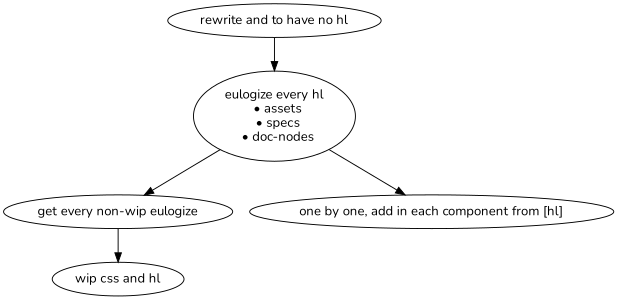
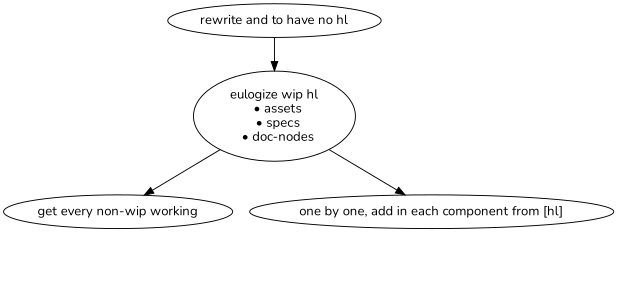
(274, 116) -> (274, 116)
(118, 212) -> (118, 212)
(118, 279) -> none
